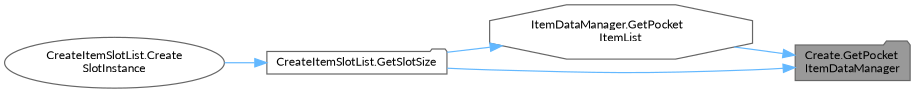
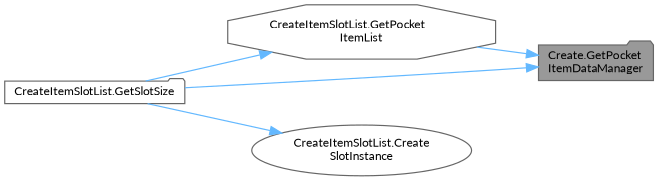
(621, 32) -> (362, 32)
(240, 63) -> (209, 117)
